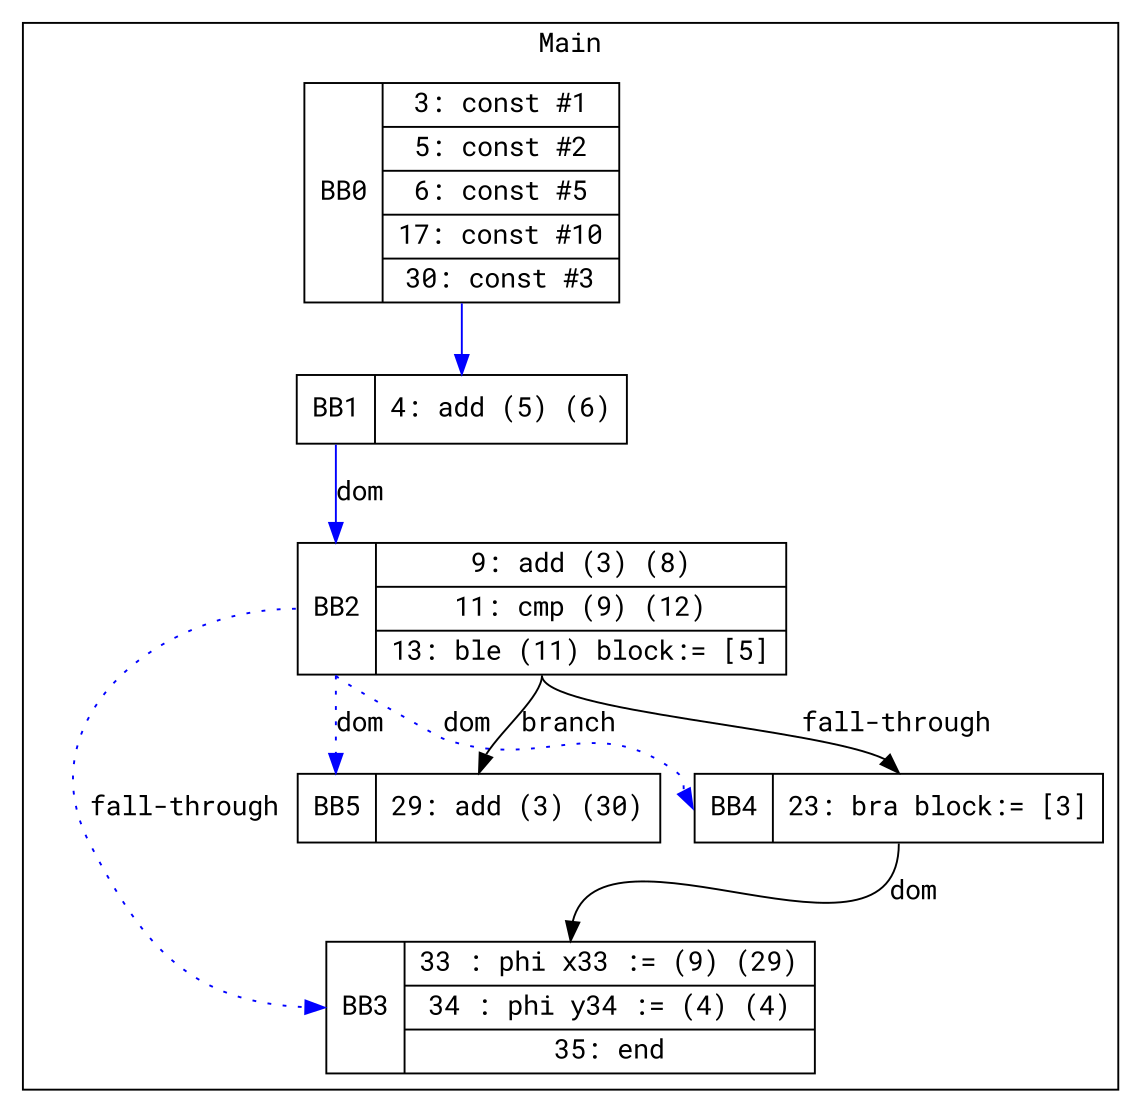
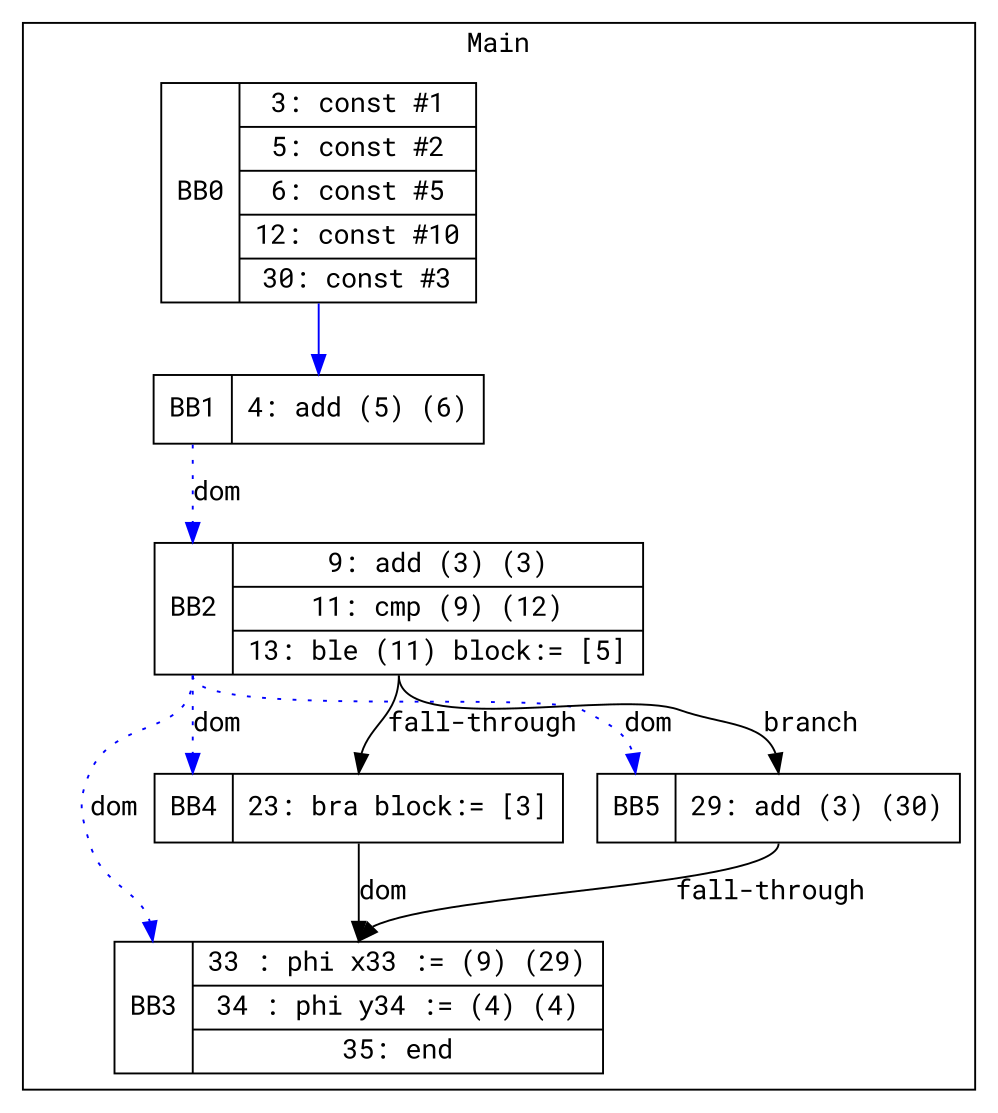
(501, 236) -> (358, 236)
(336, 483) -> (193, 483)
(581, 564) -> (438, 564)
(185, 808) -> (114, 808)
none -> (579, 891)
